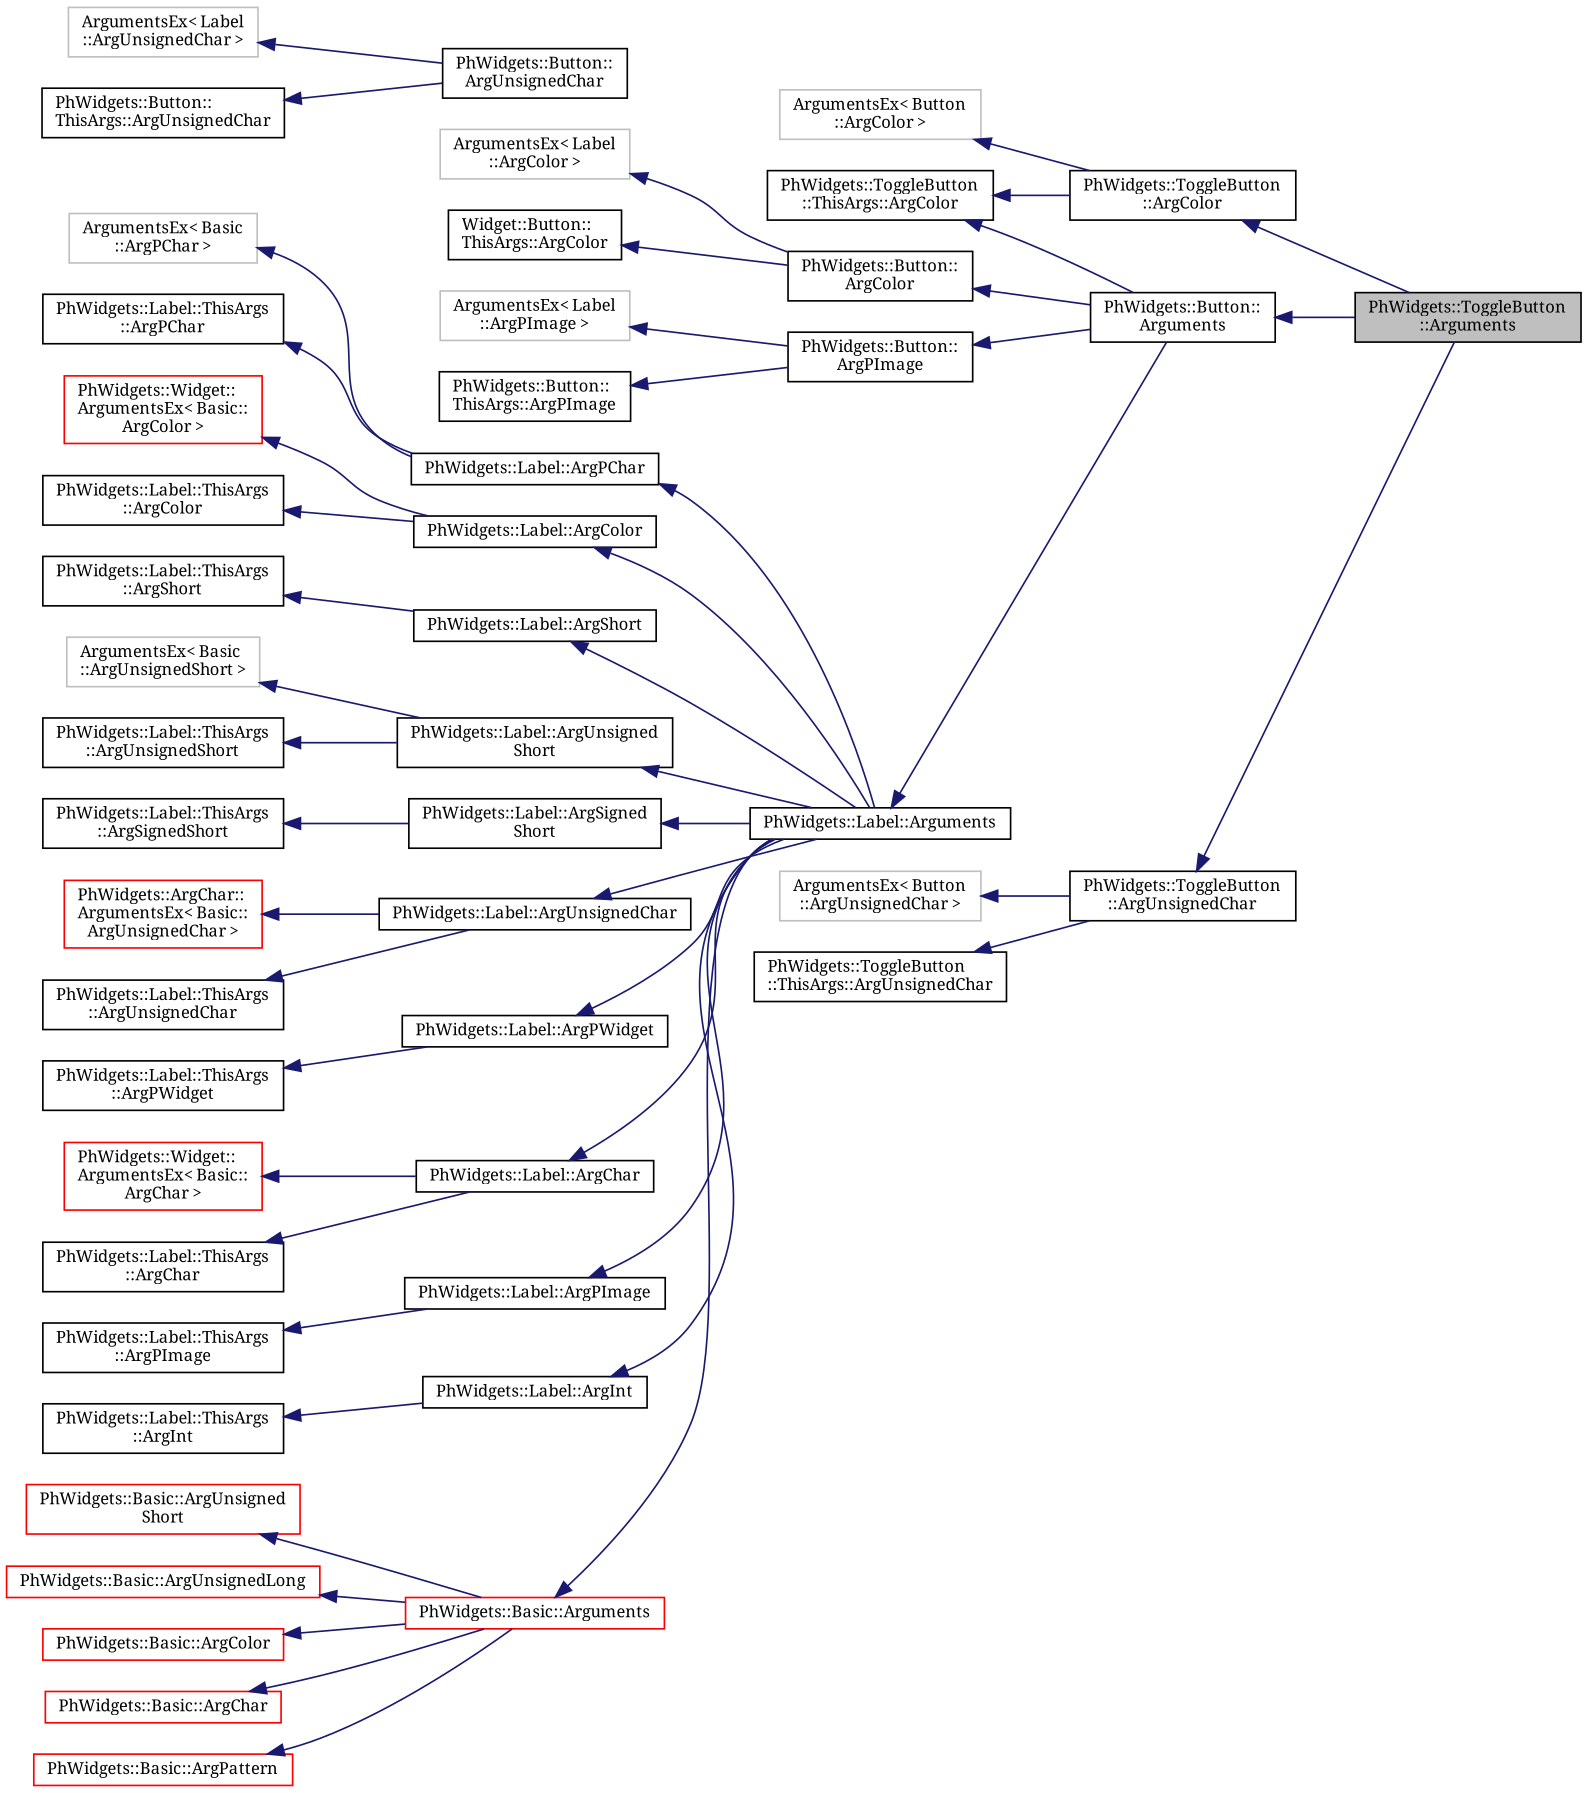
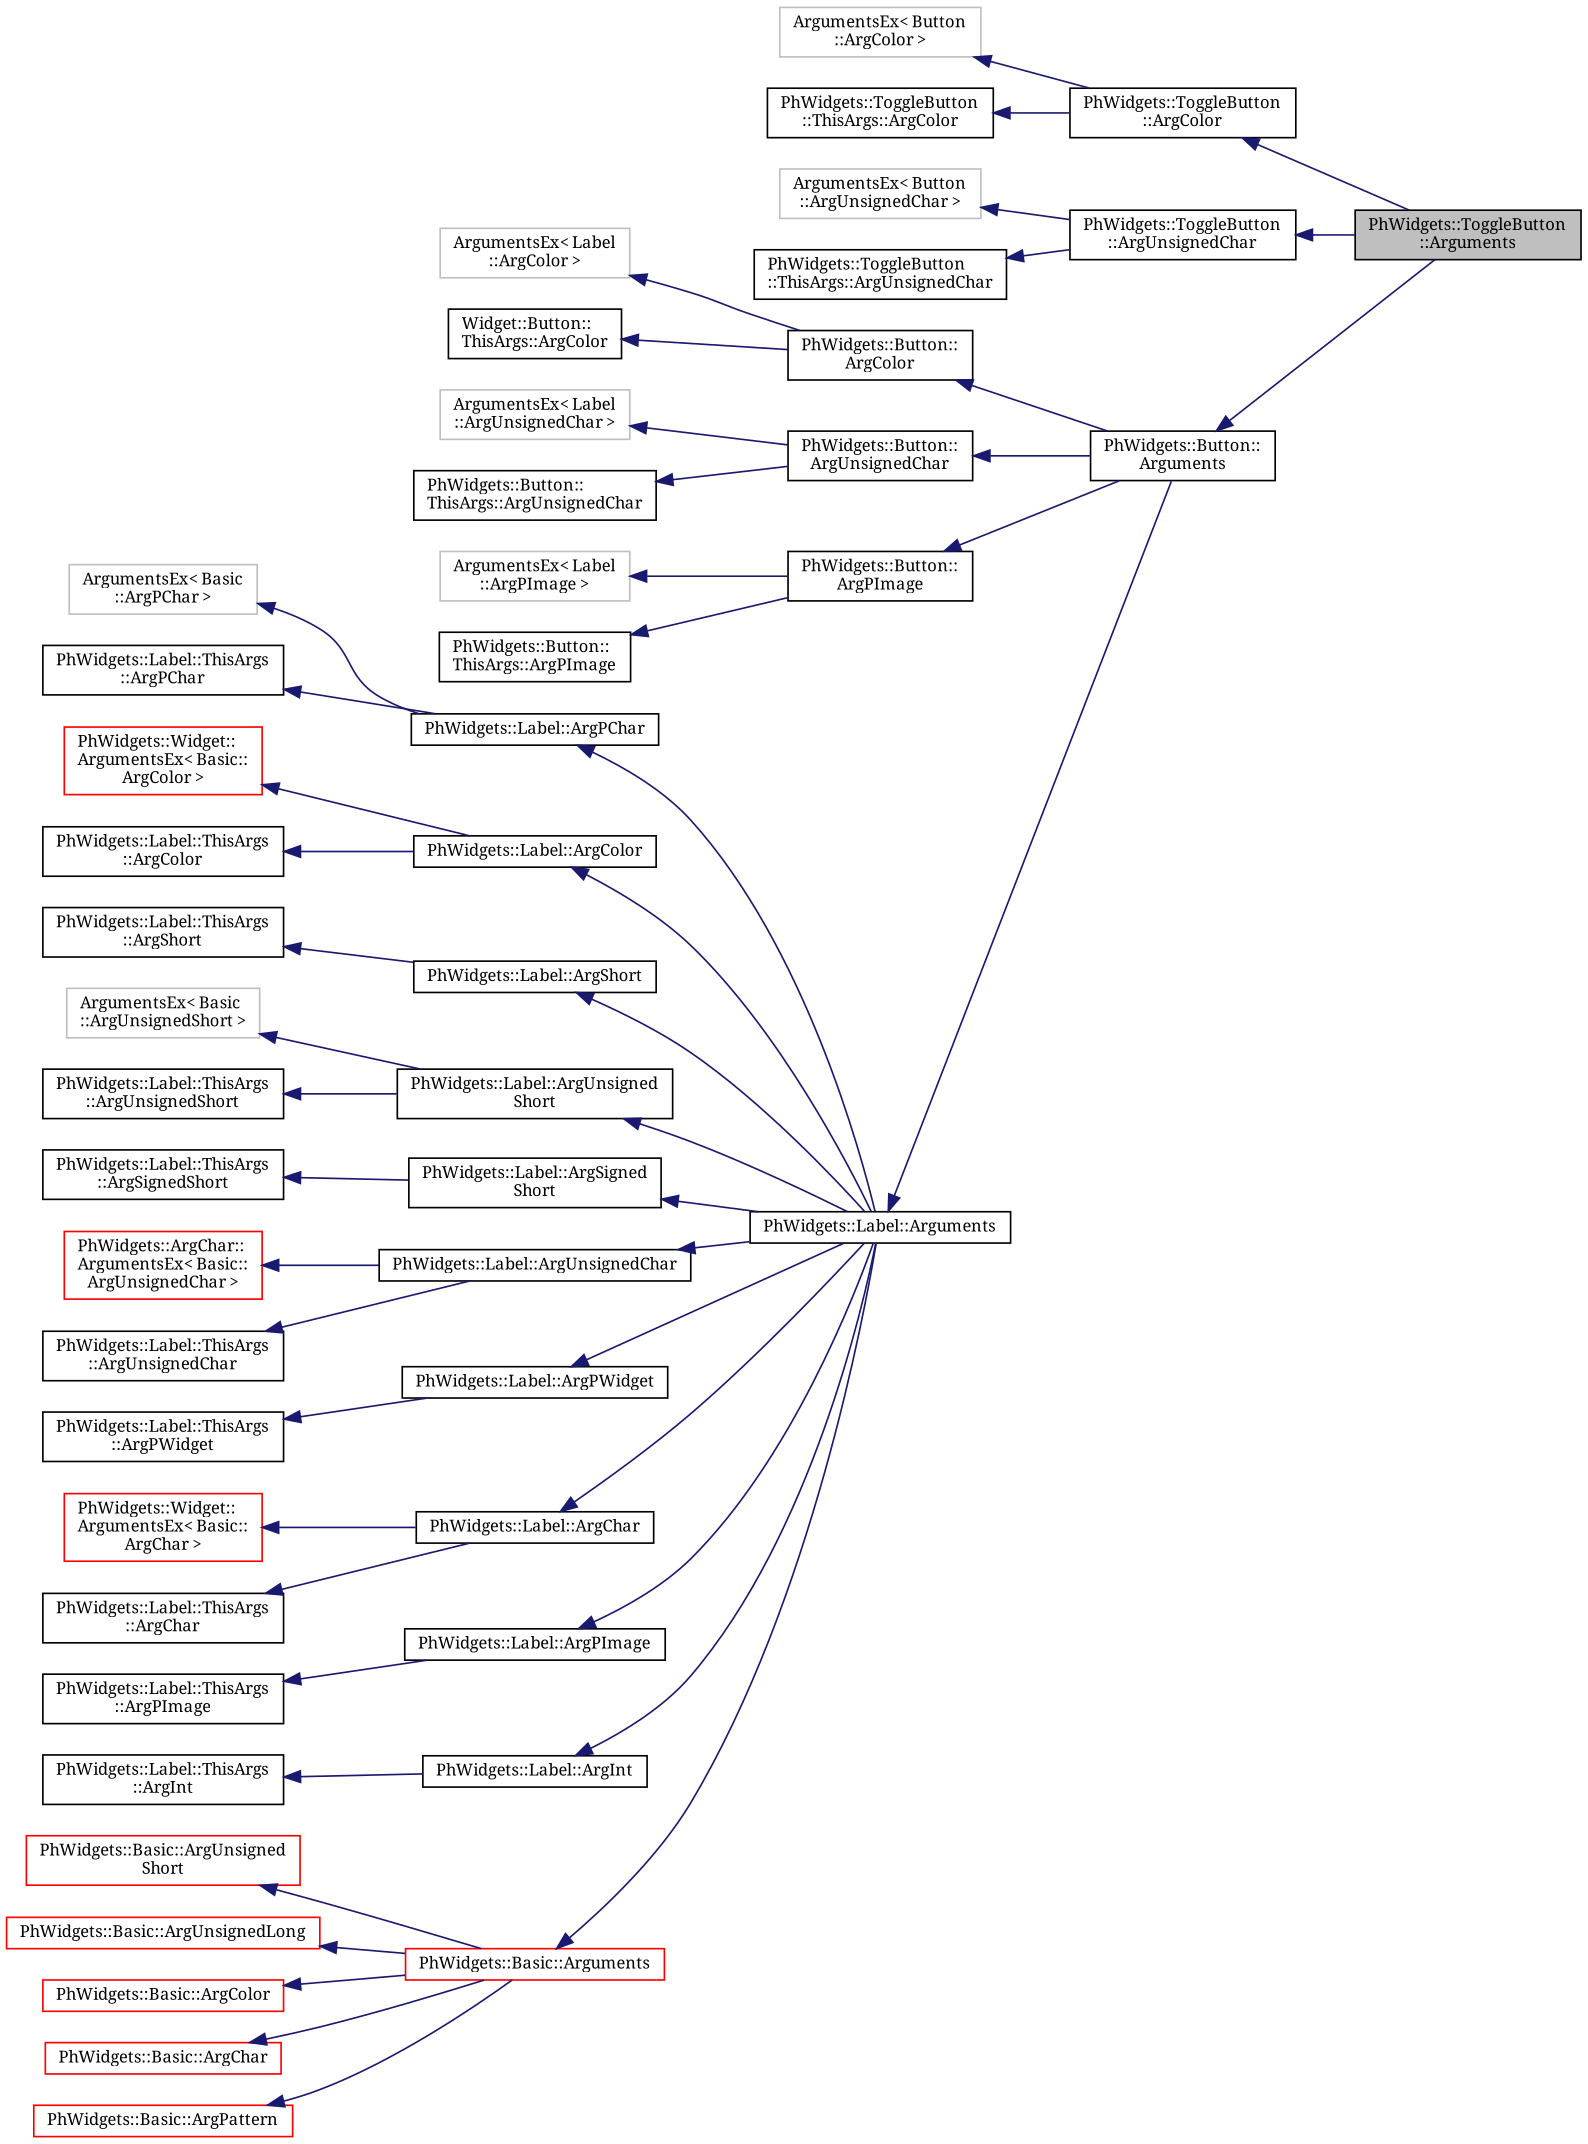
(1058, 257) -> (1040, 456)
